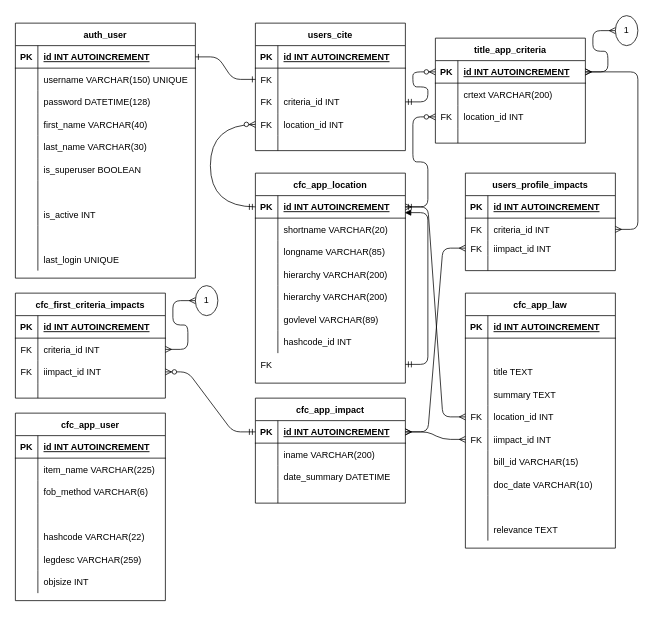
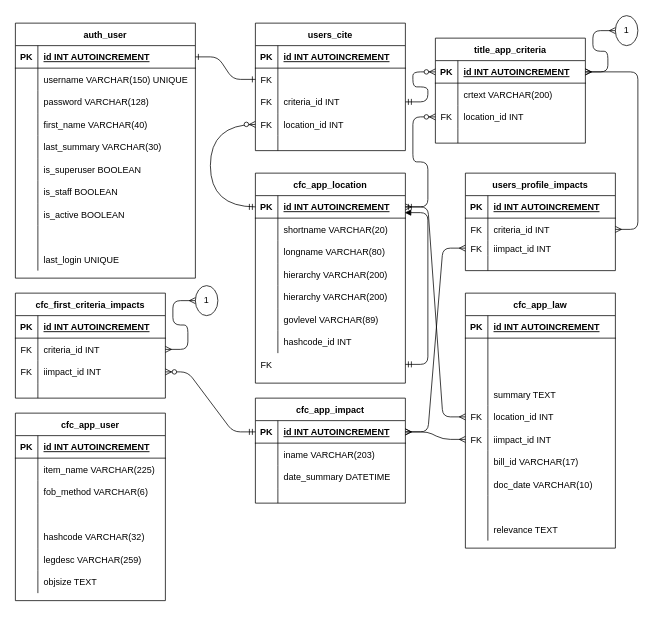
(98, 102) -> (95, 102)
(94, 147) -> (102, 147)
none -> (117, 192)
(73, 215) -> (83, 215)
(332, 252) -> (332, 252)
(552, 372) -> none
(327, 455) -> (327, 455)
(536, 462) -> (536, 462)
(93, 537) -> (93, 537)
(69, 582) -> (71, 582)
